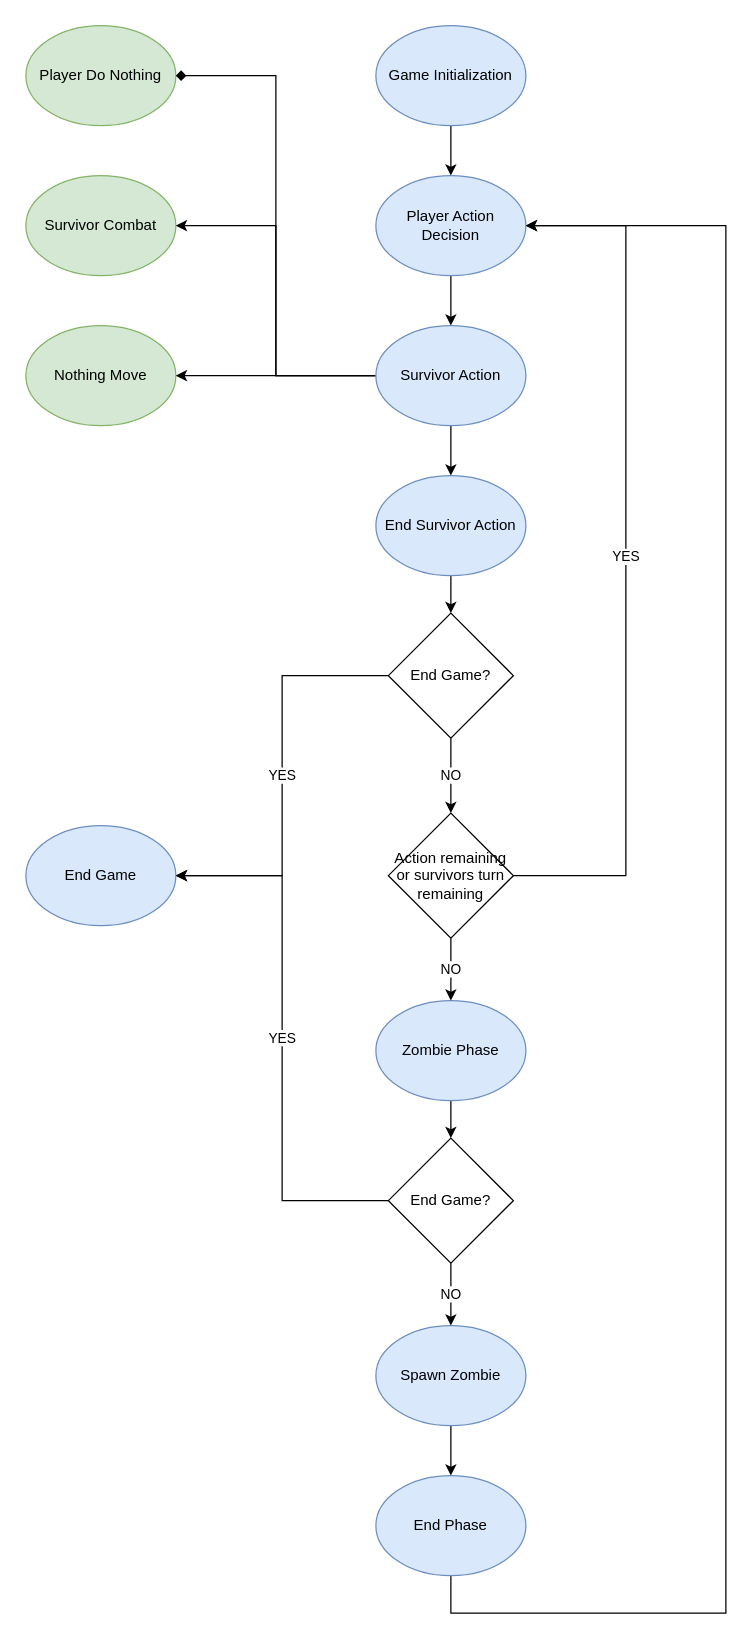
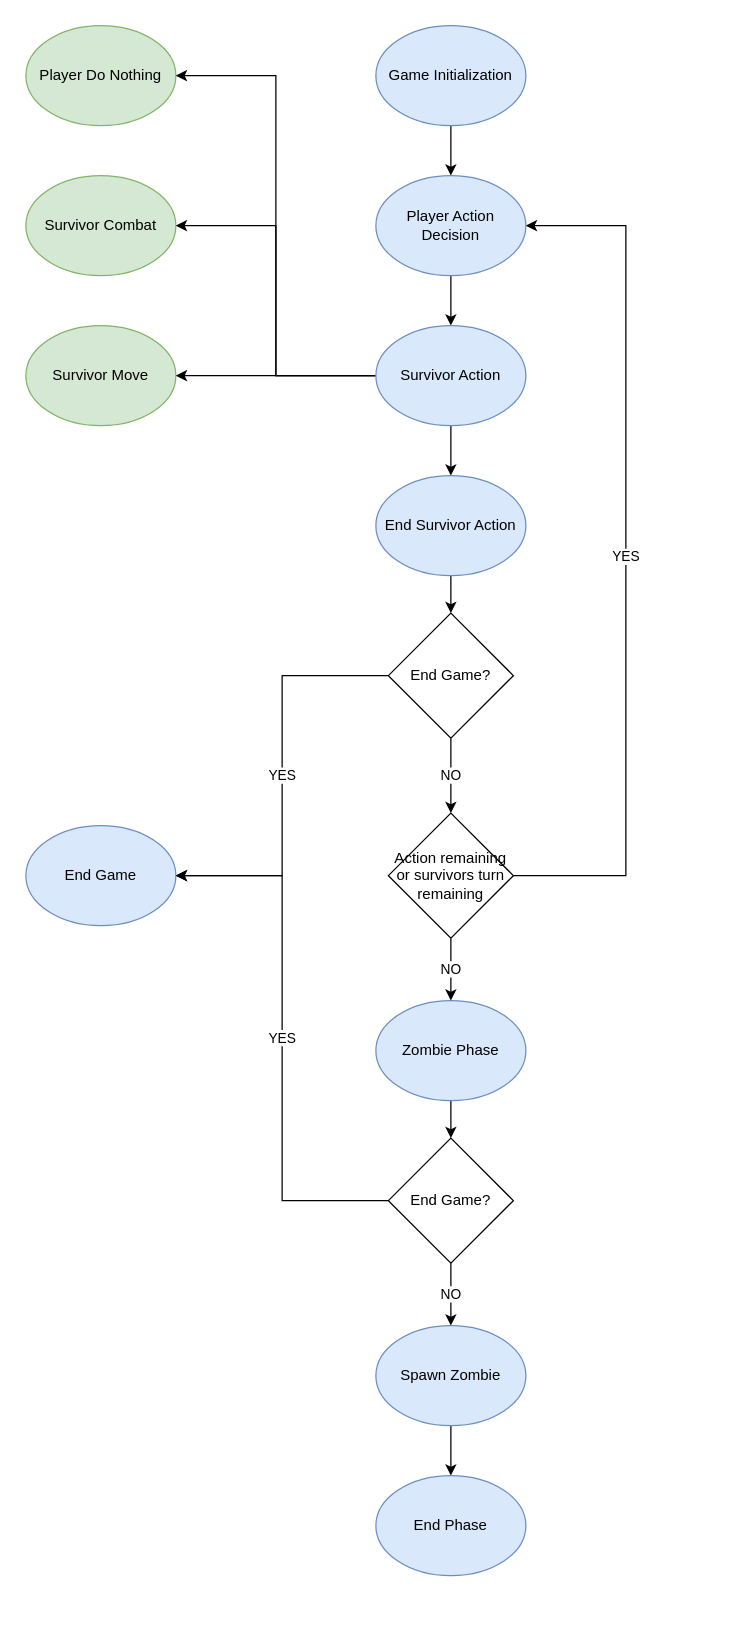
(186, 76) -> (186, 76)
(101, 376) -> (101, 376)
(726, 1026) -> none
